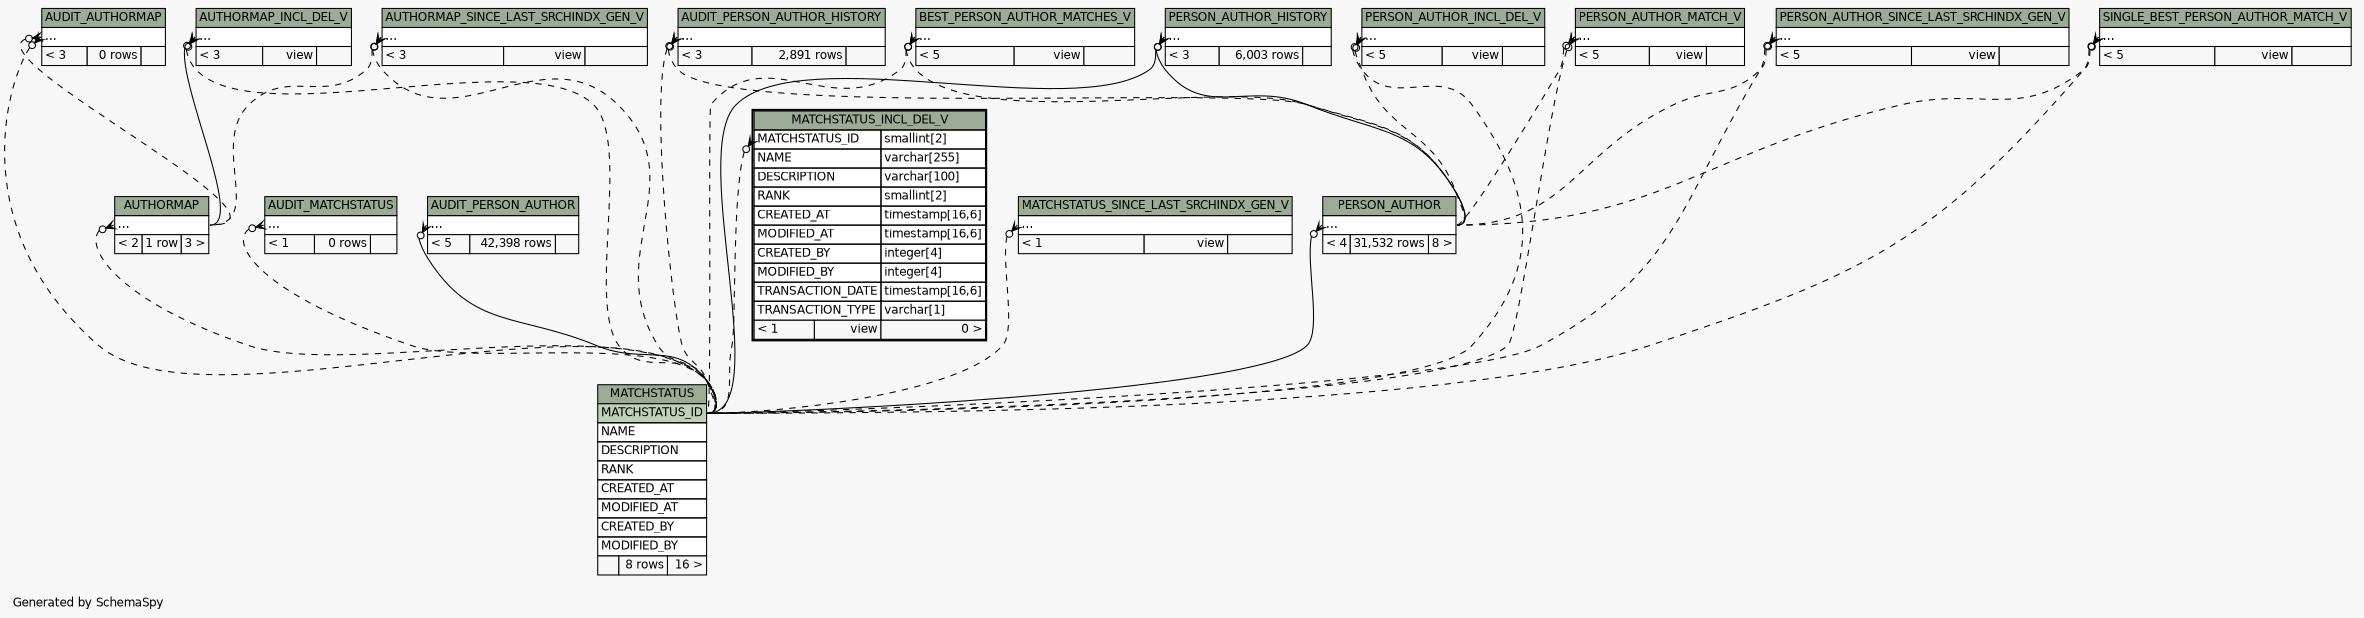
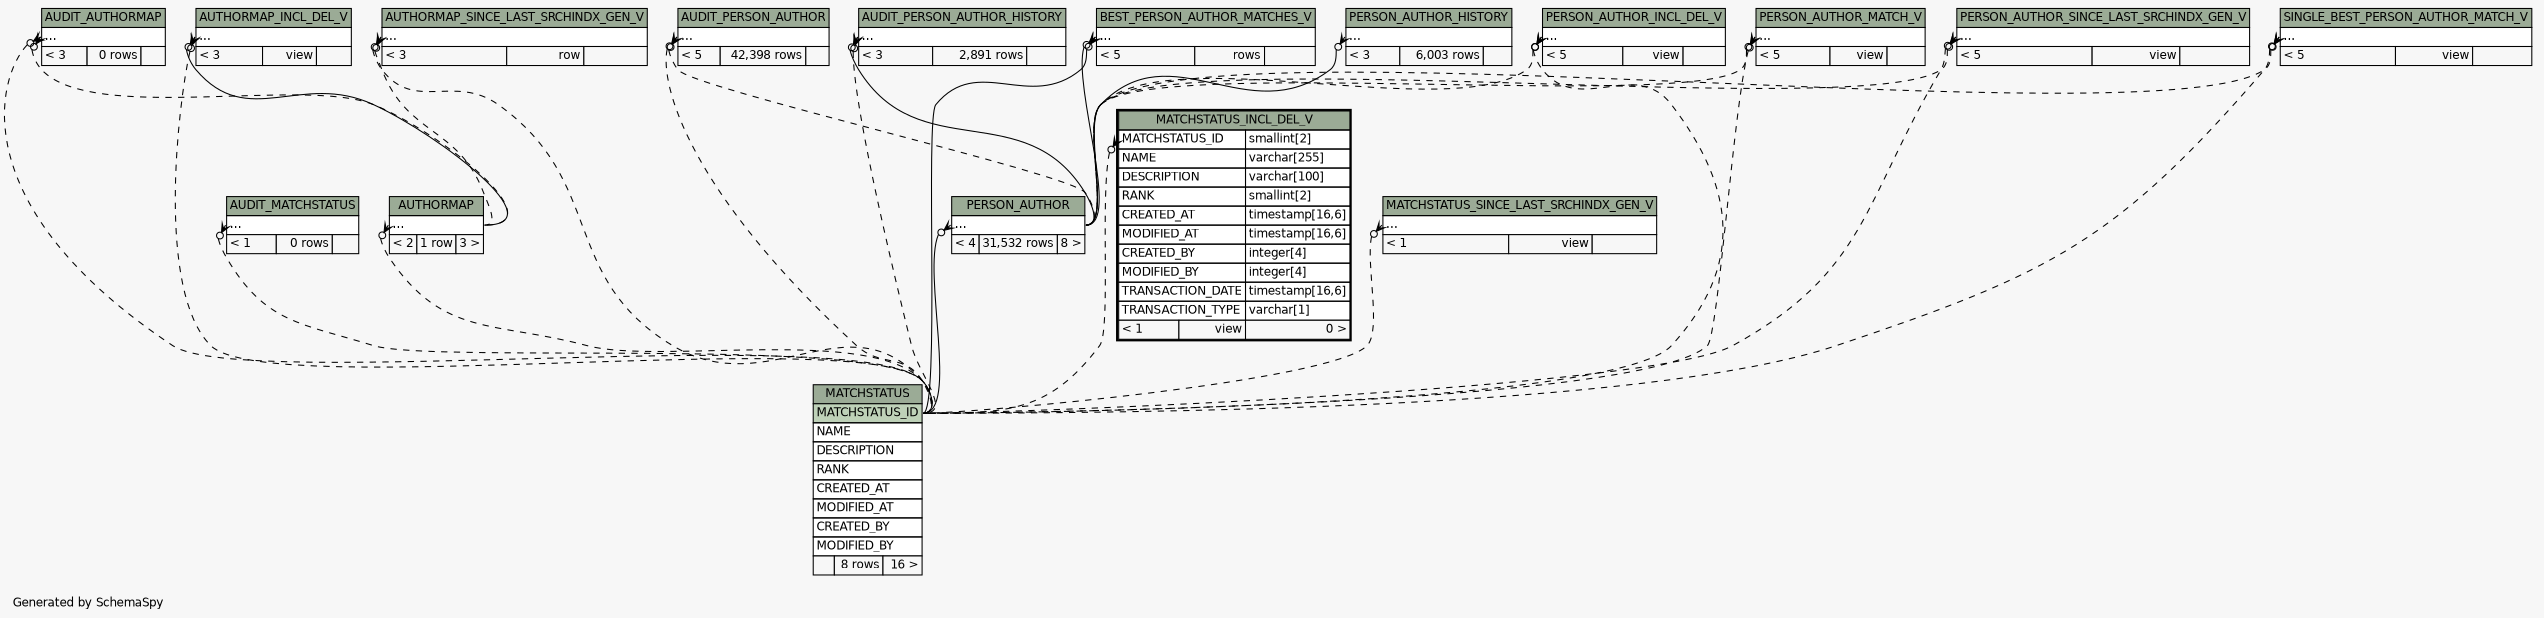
(568, 55) -> (570, 55)
(1067, 55) -> (1247, 55)
(829, 79) -> none
(1206, 97) -> (1088, 116)
(958, 98) -> (981, 133)
none -> (890, 133)
(710, 147) -> (932, 171)
(569, 336) -> (771, 258)
